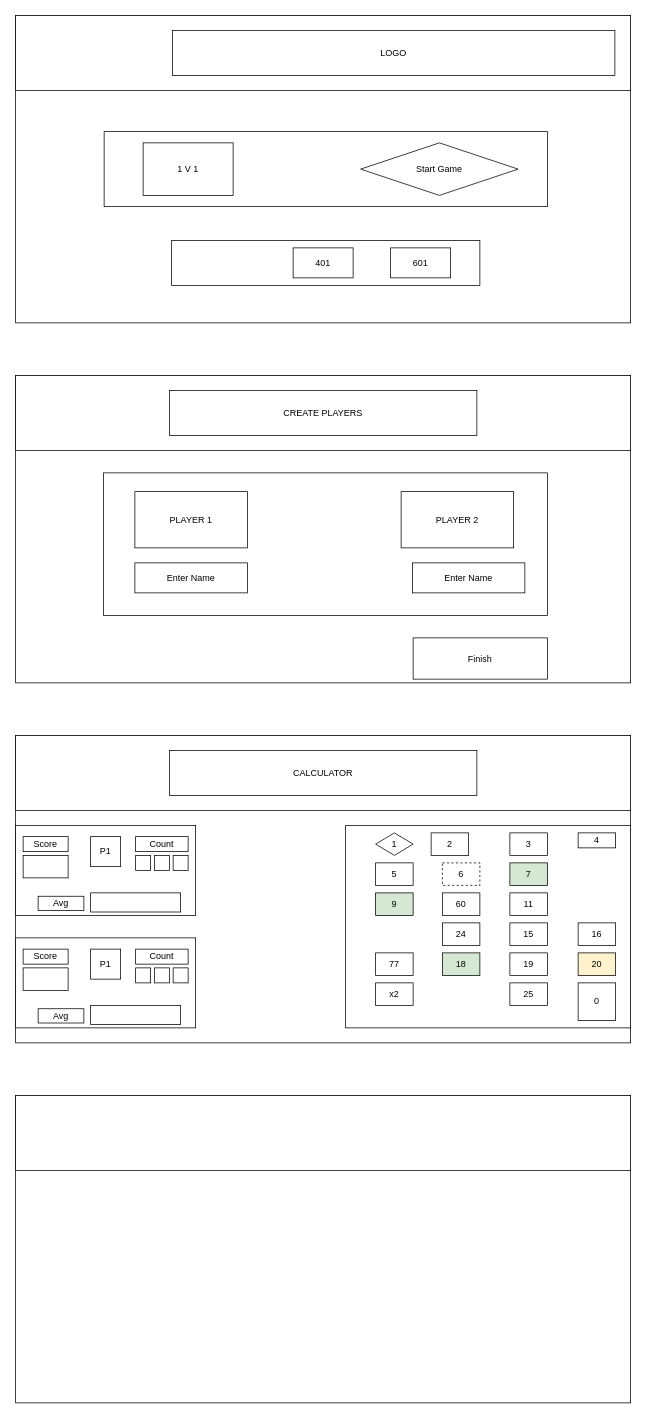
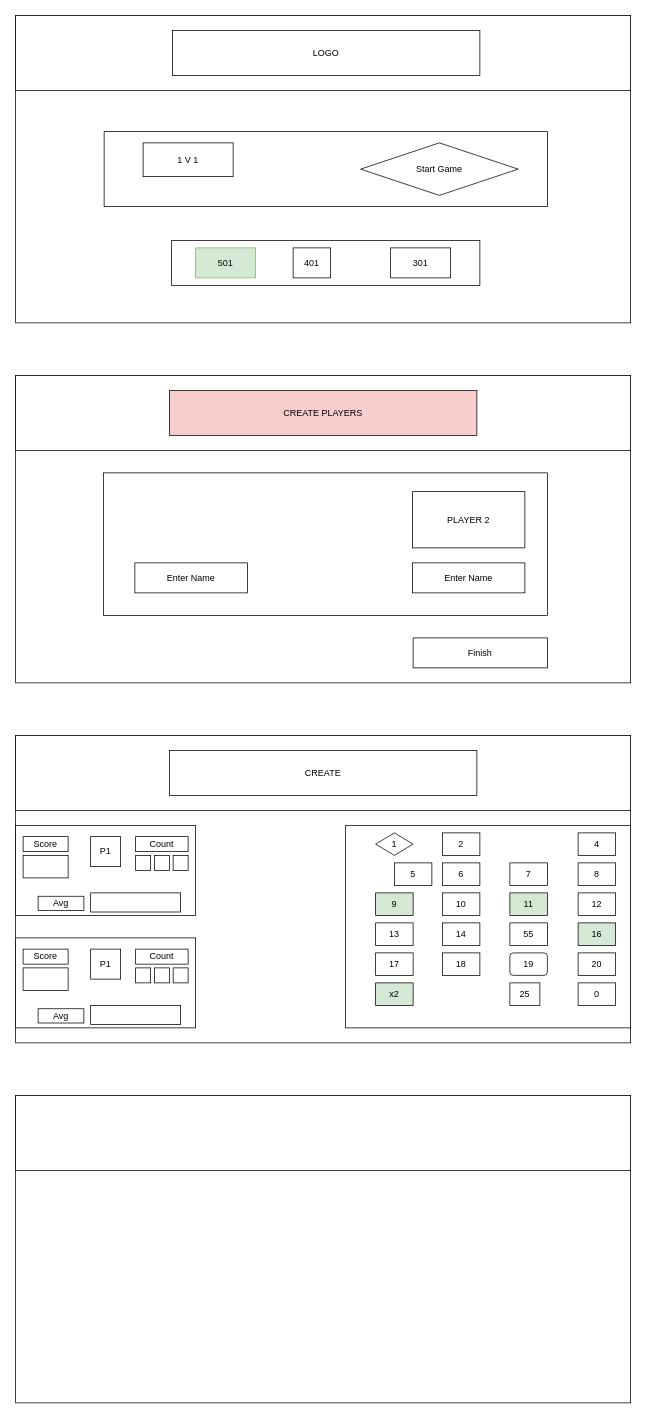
(393, 53) -> (326, 53)
(188, 169) -> (188, 160)
none -> (225, 263)
(323, 263) -> (312, 263)
(420, 263) -> (420, 263)
(323, 413) -> (323, 413)
(191, 520) -> none
(457, 520) -> (468, 520)
(480, 659) -> (480, 653)
(323, 773) -> (323, 773)
(597, 840) -> (597, 844)
(450, 844) -> (461, 844)
(528, 844) -> none
(394, 874) -> (413, 874)
(461, 874) -> (461, 874)
(528, 874) -> (528, 874)
none -> (597, 874)
(461, 904) -> (461, 904)
(528, 904) -> (528, 904)
none -> (597, 904)
none -> (394, 934)
(461, 934) -> (461, 934)
(528, 934) -> (528, 934)
(597, 934) -> (597, 934)
(394, 964) -> (394, 964)
(461, 964) -> (461, 964)
(528, 964) -> (528, 964)
(597, 964) -> (597, 964)
(394, 994) -> (394, 994)
(528, 994) -> (525, 994)
(597, 1002) -> (597, 994)
